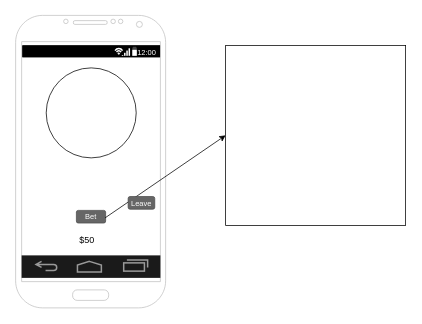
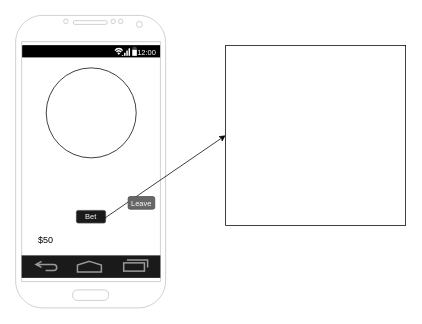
(91, 217) -> (91, 217)
(87, 240) -> (45, 240)
